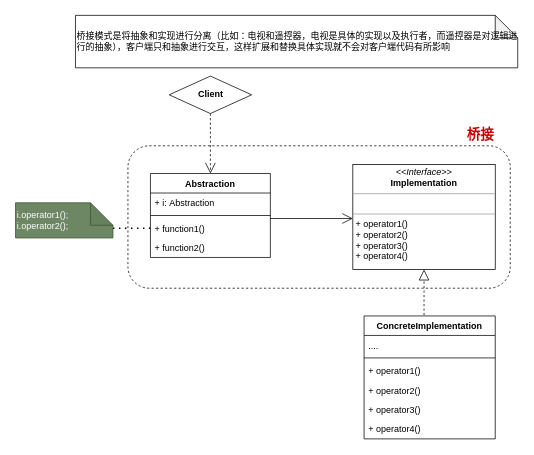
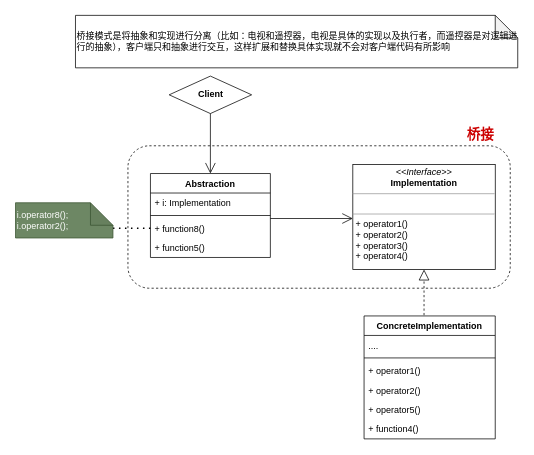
(210, 143) -> (210, 143)
(190, 203) -> (197, 203)
(49, 221) -> (49, 221)
(185, 229) -> (185, 229)
(185, 248) -> (185, 248)
(400, 410) -> (400, 410)
(400, 430) -> (399, 430)
